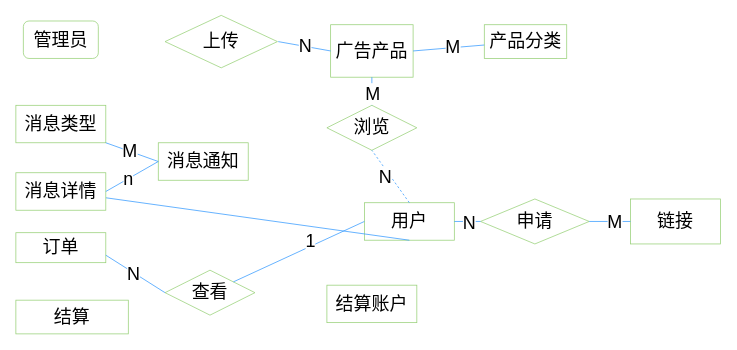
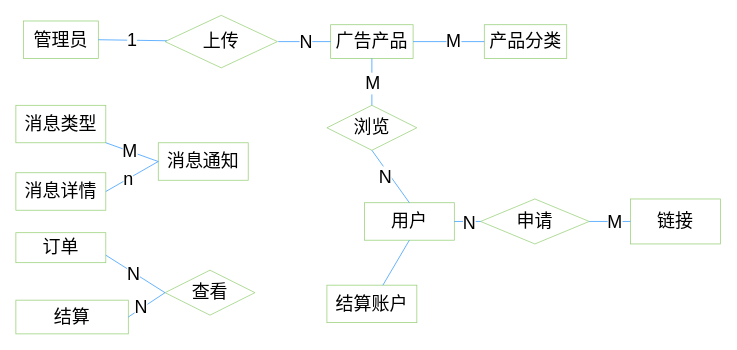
(60, 40) -> (60, 40)
none -> (146, 40)
(372, 51) -> (372, 42)
(399, 189) -> (399, 189)
(257, 219) -> (396, 263)
(297, 253) -> none
none -> (146, 305)
